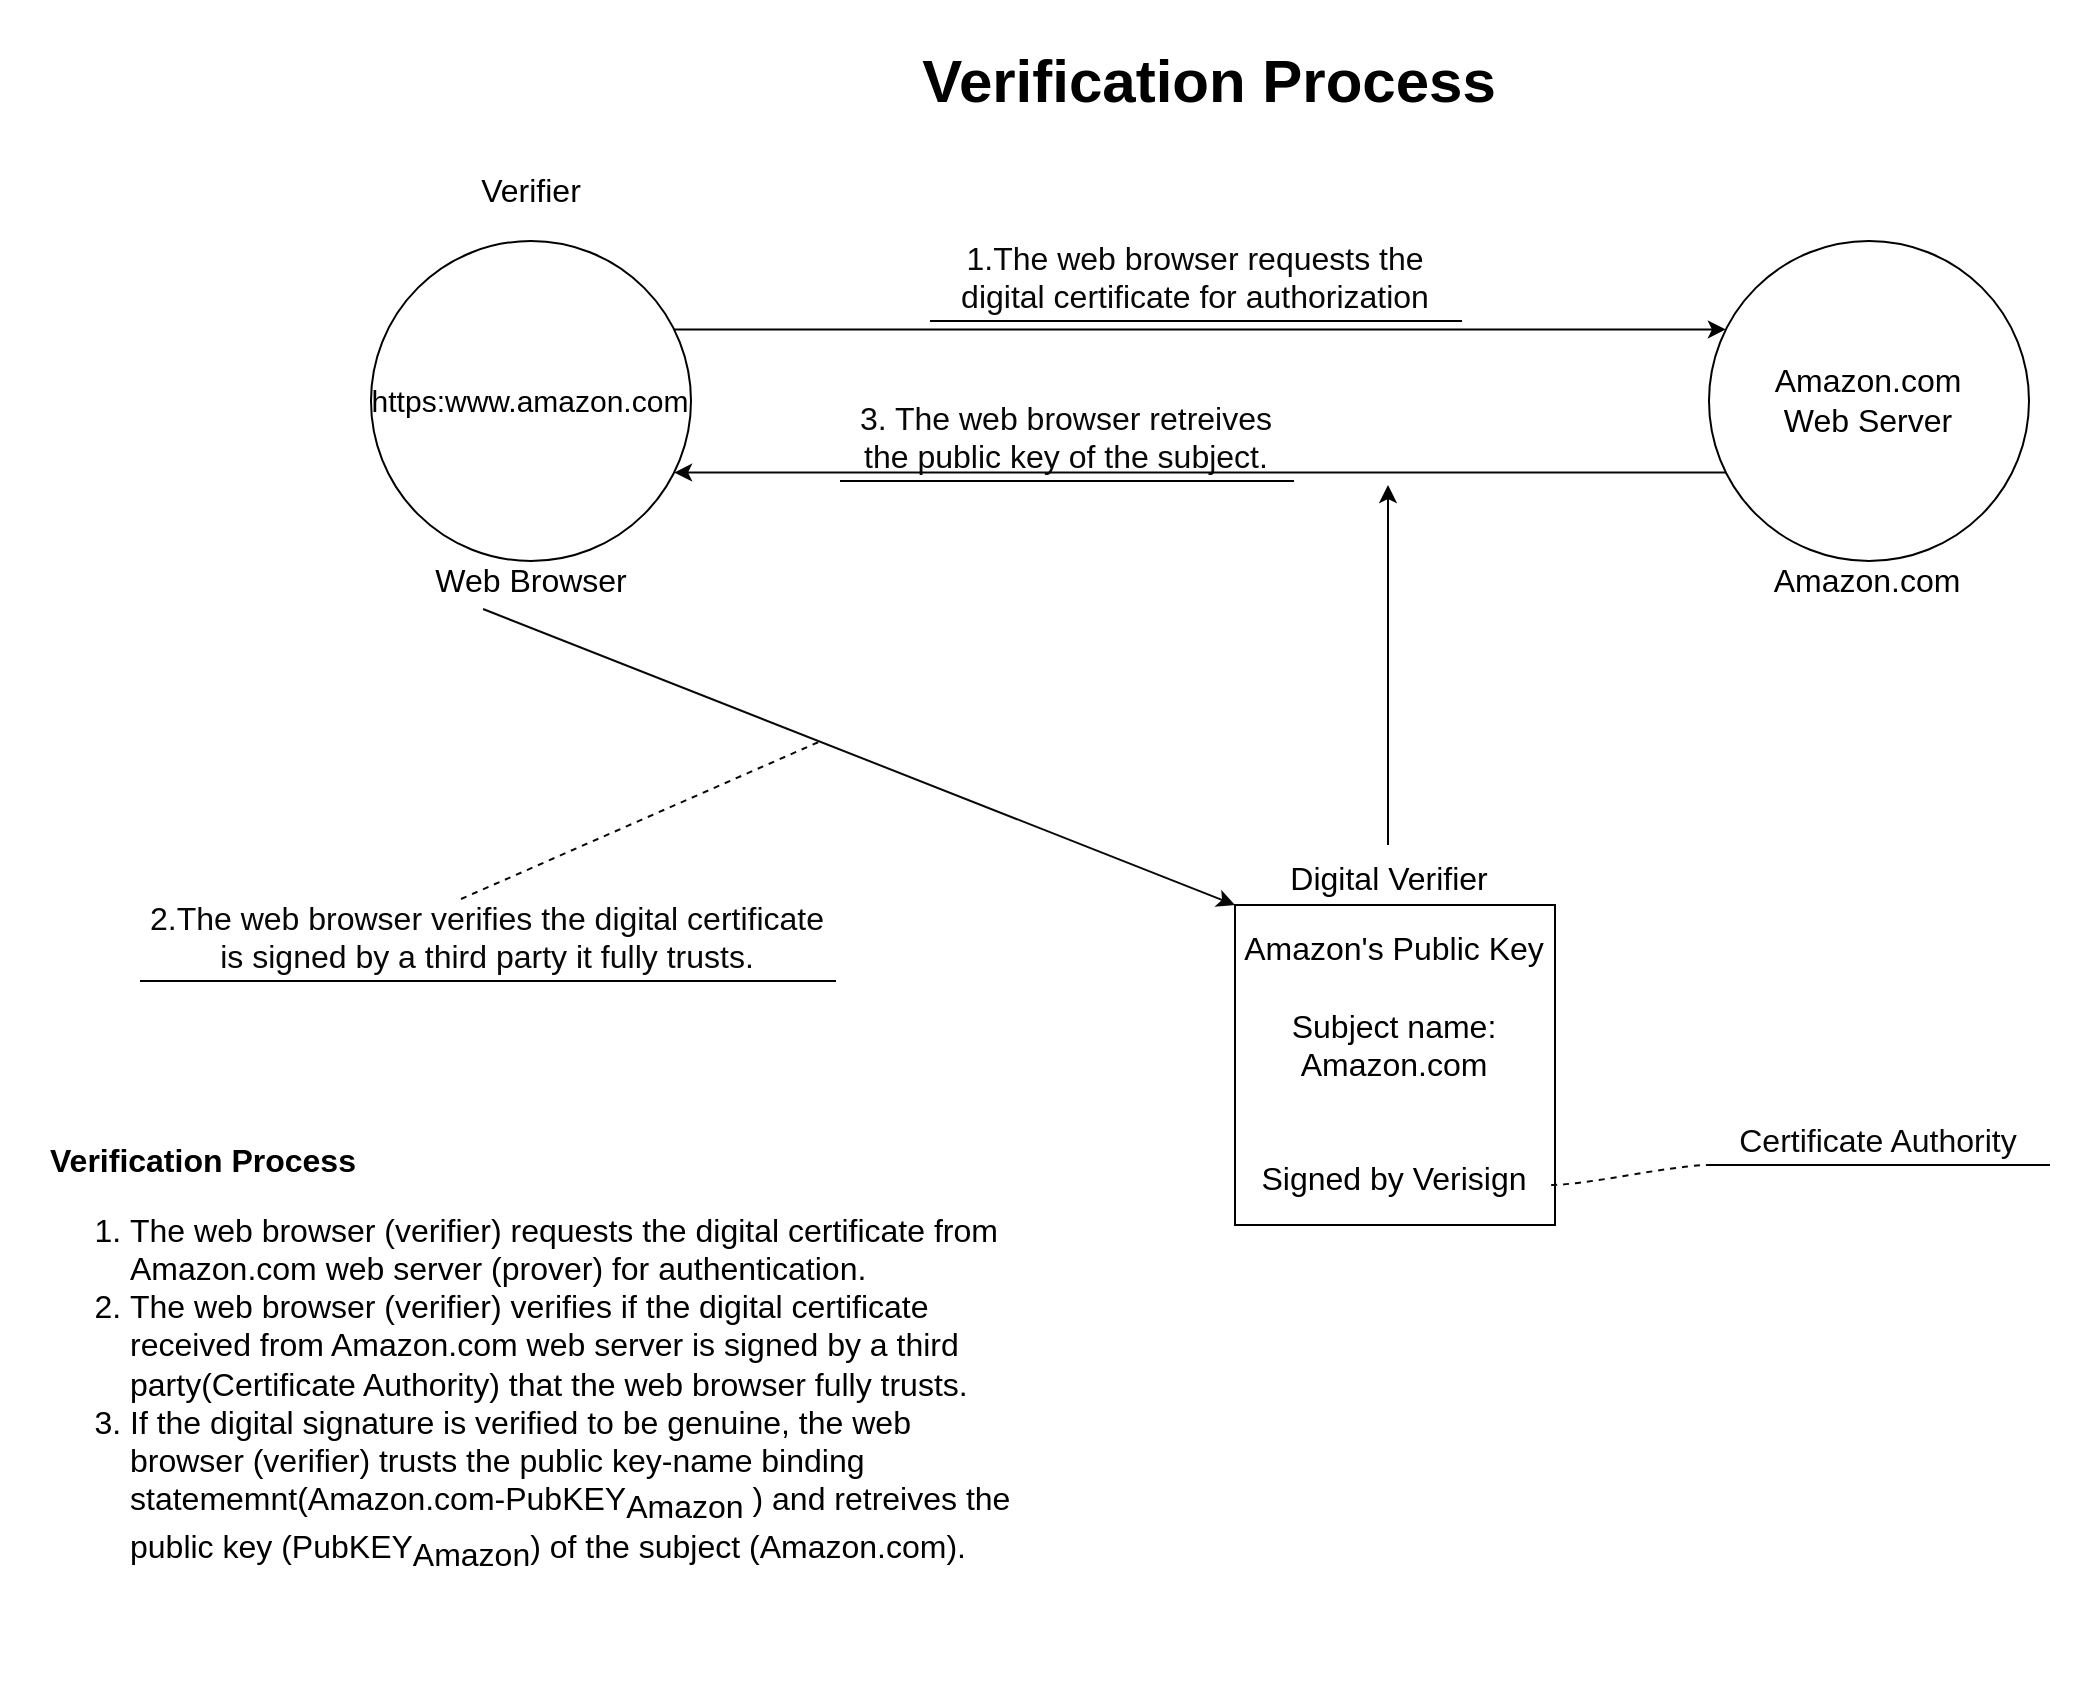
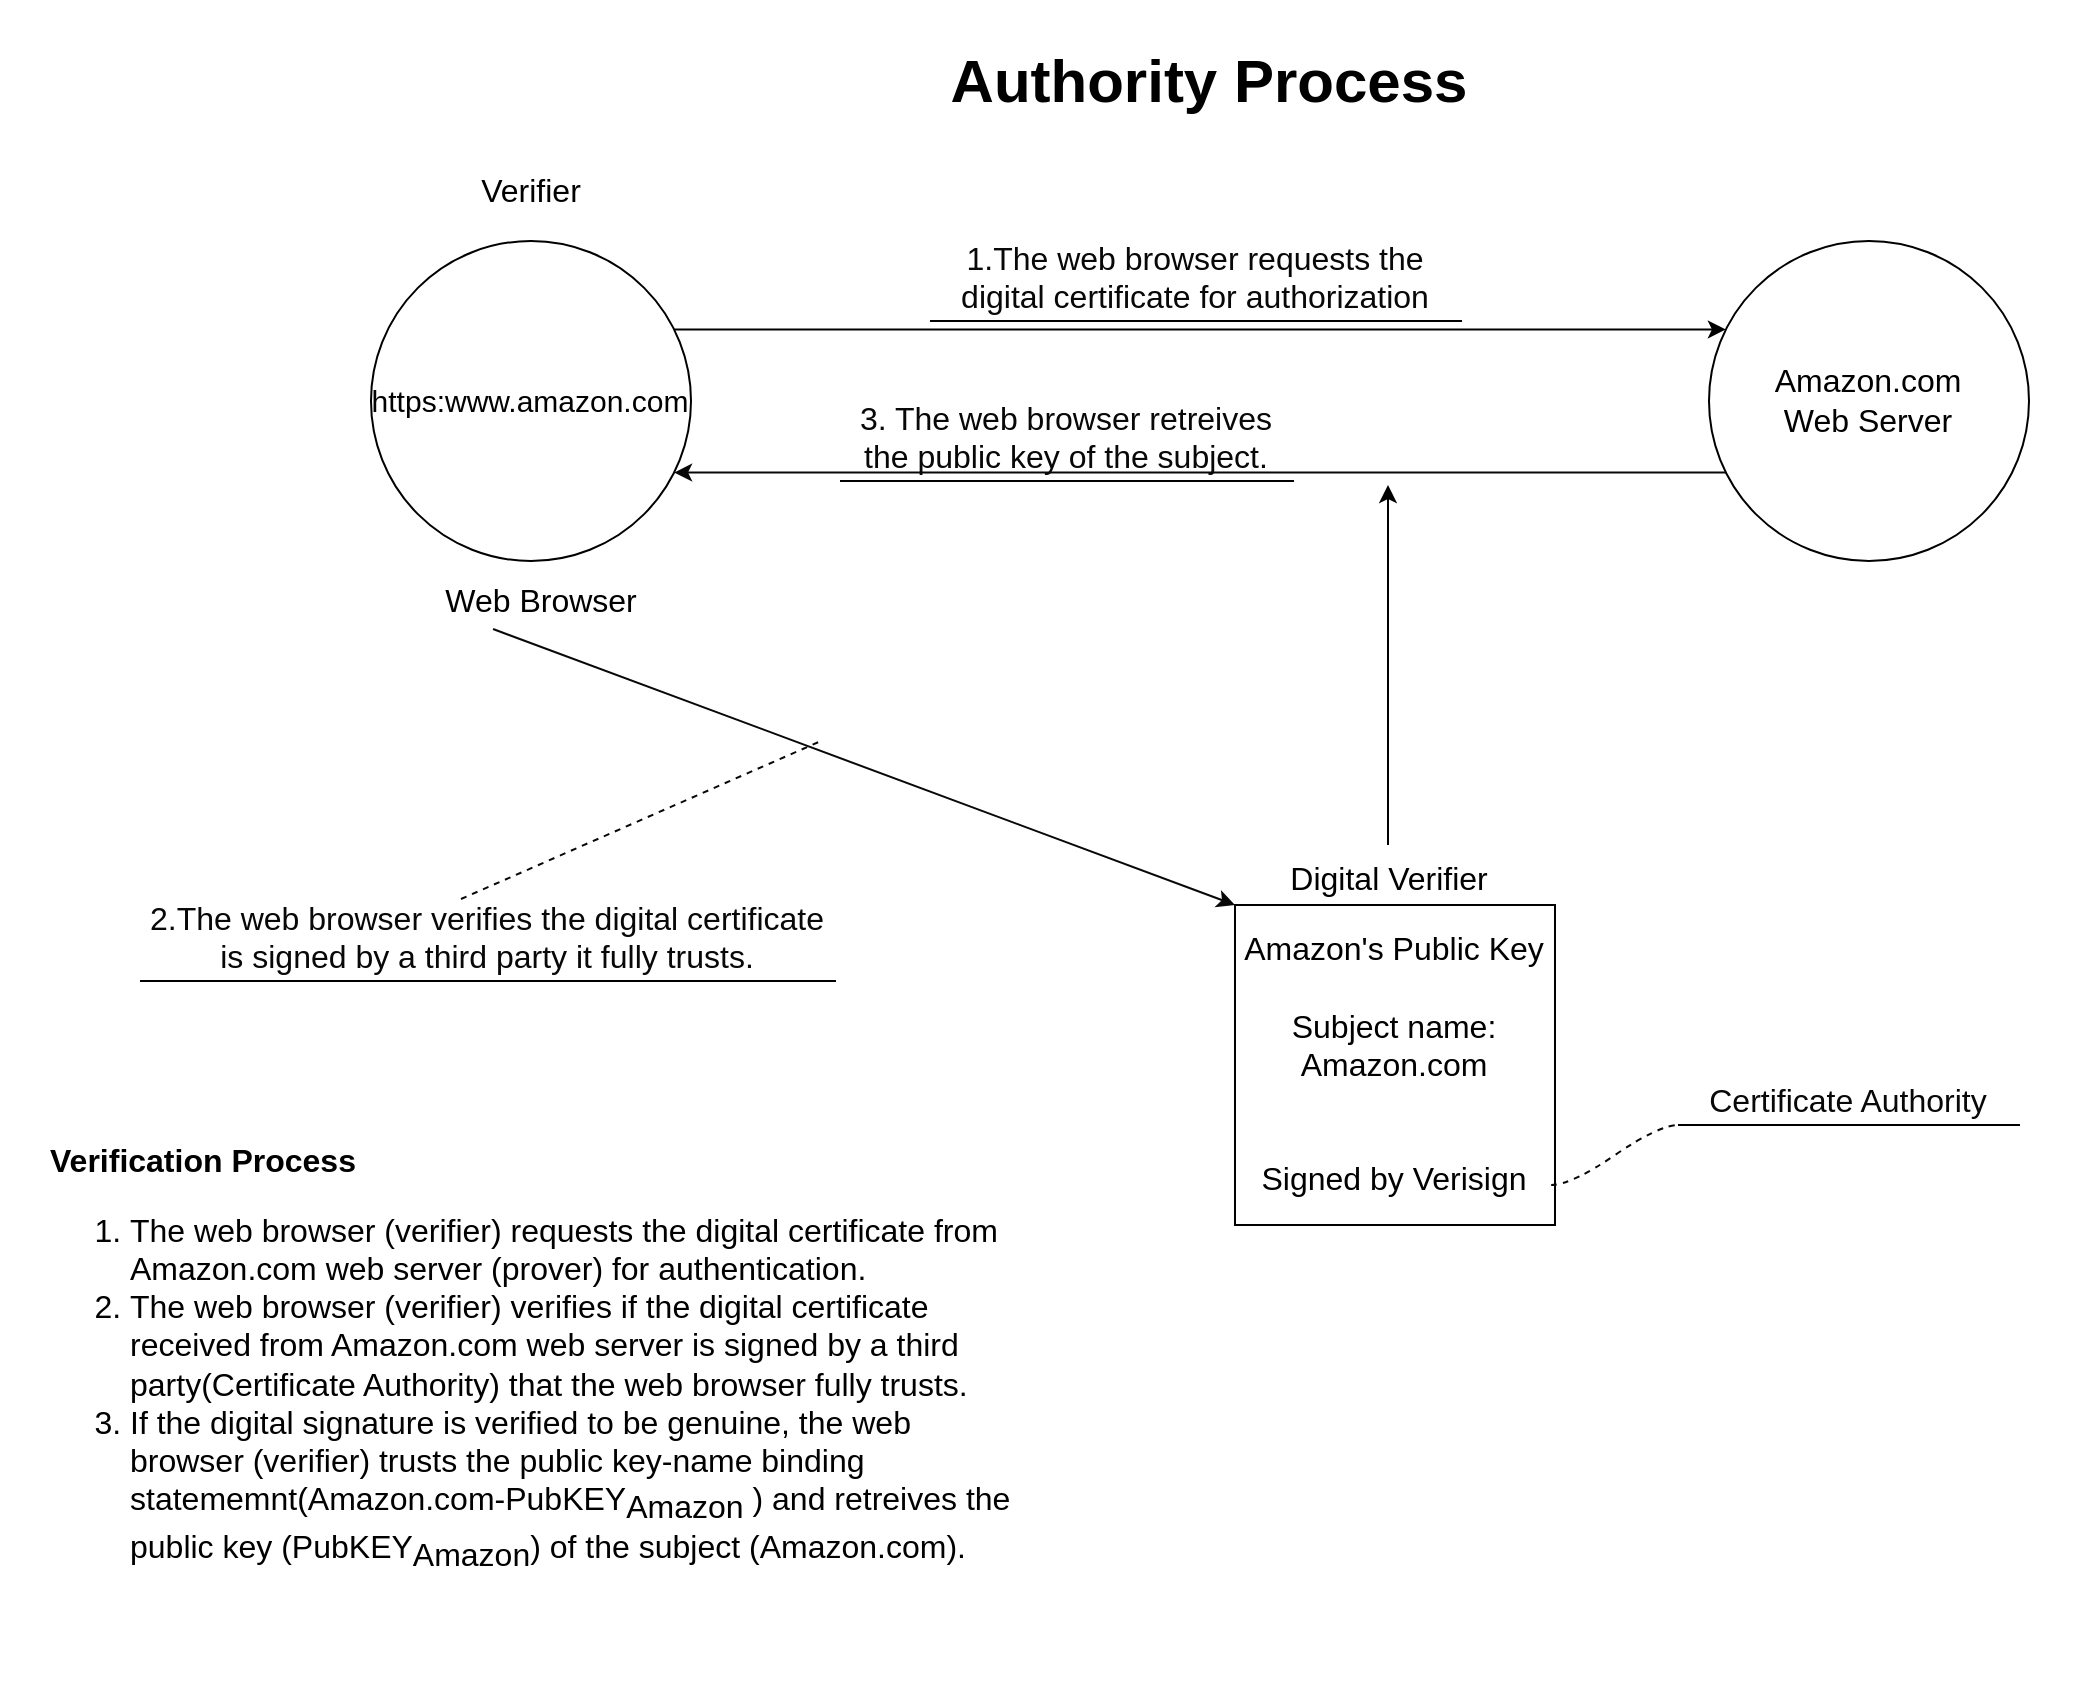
(1210, 81) -> (1210, 81)
(531, 581) -> (541, 601)
(1867, 581) -> none
(1879, 1145) -> (1849, 1105)
